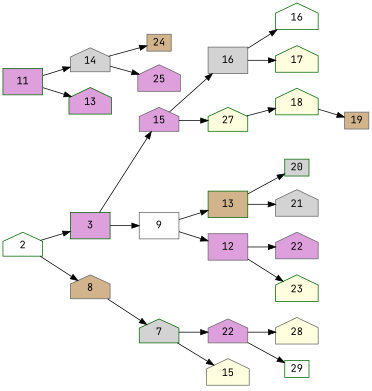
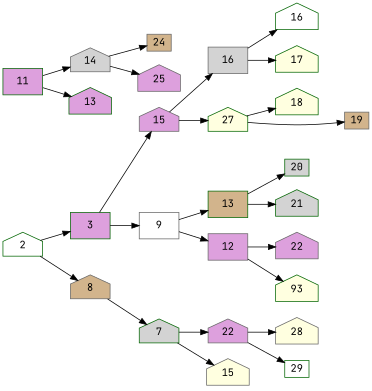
(328, 112) -> (292, 125)
(297, 204) -> (297, 204)
(297, 290) -> (297, 290)
